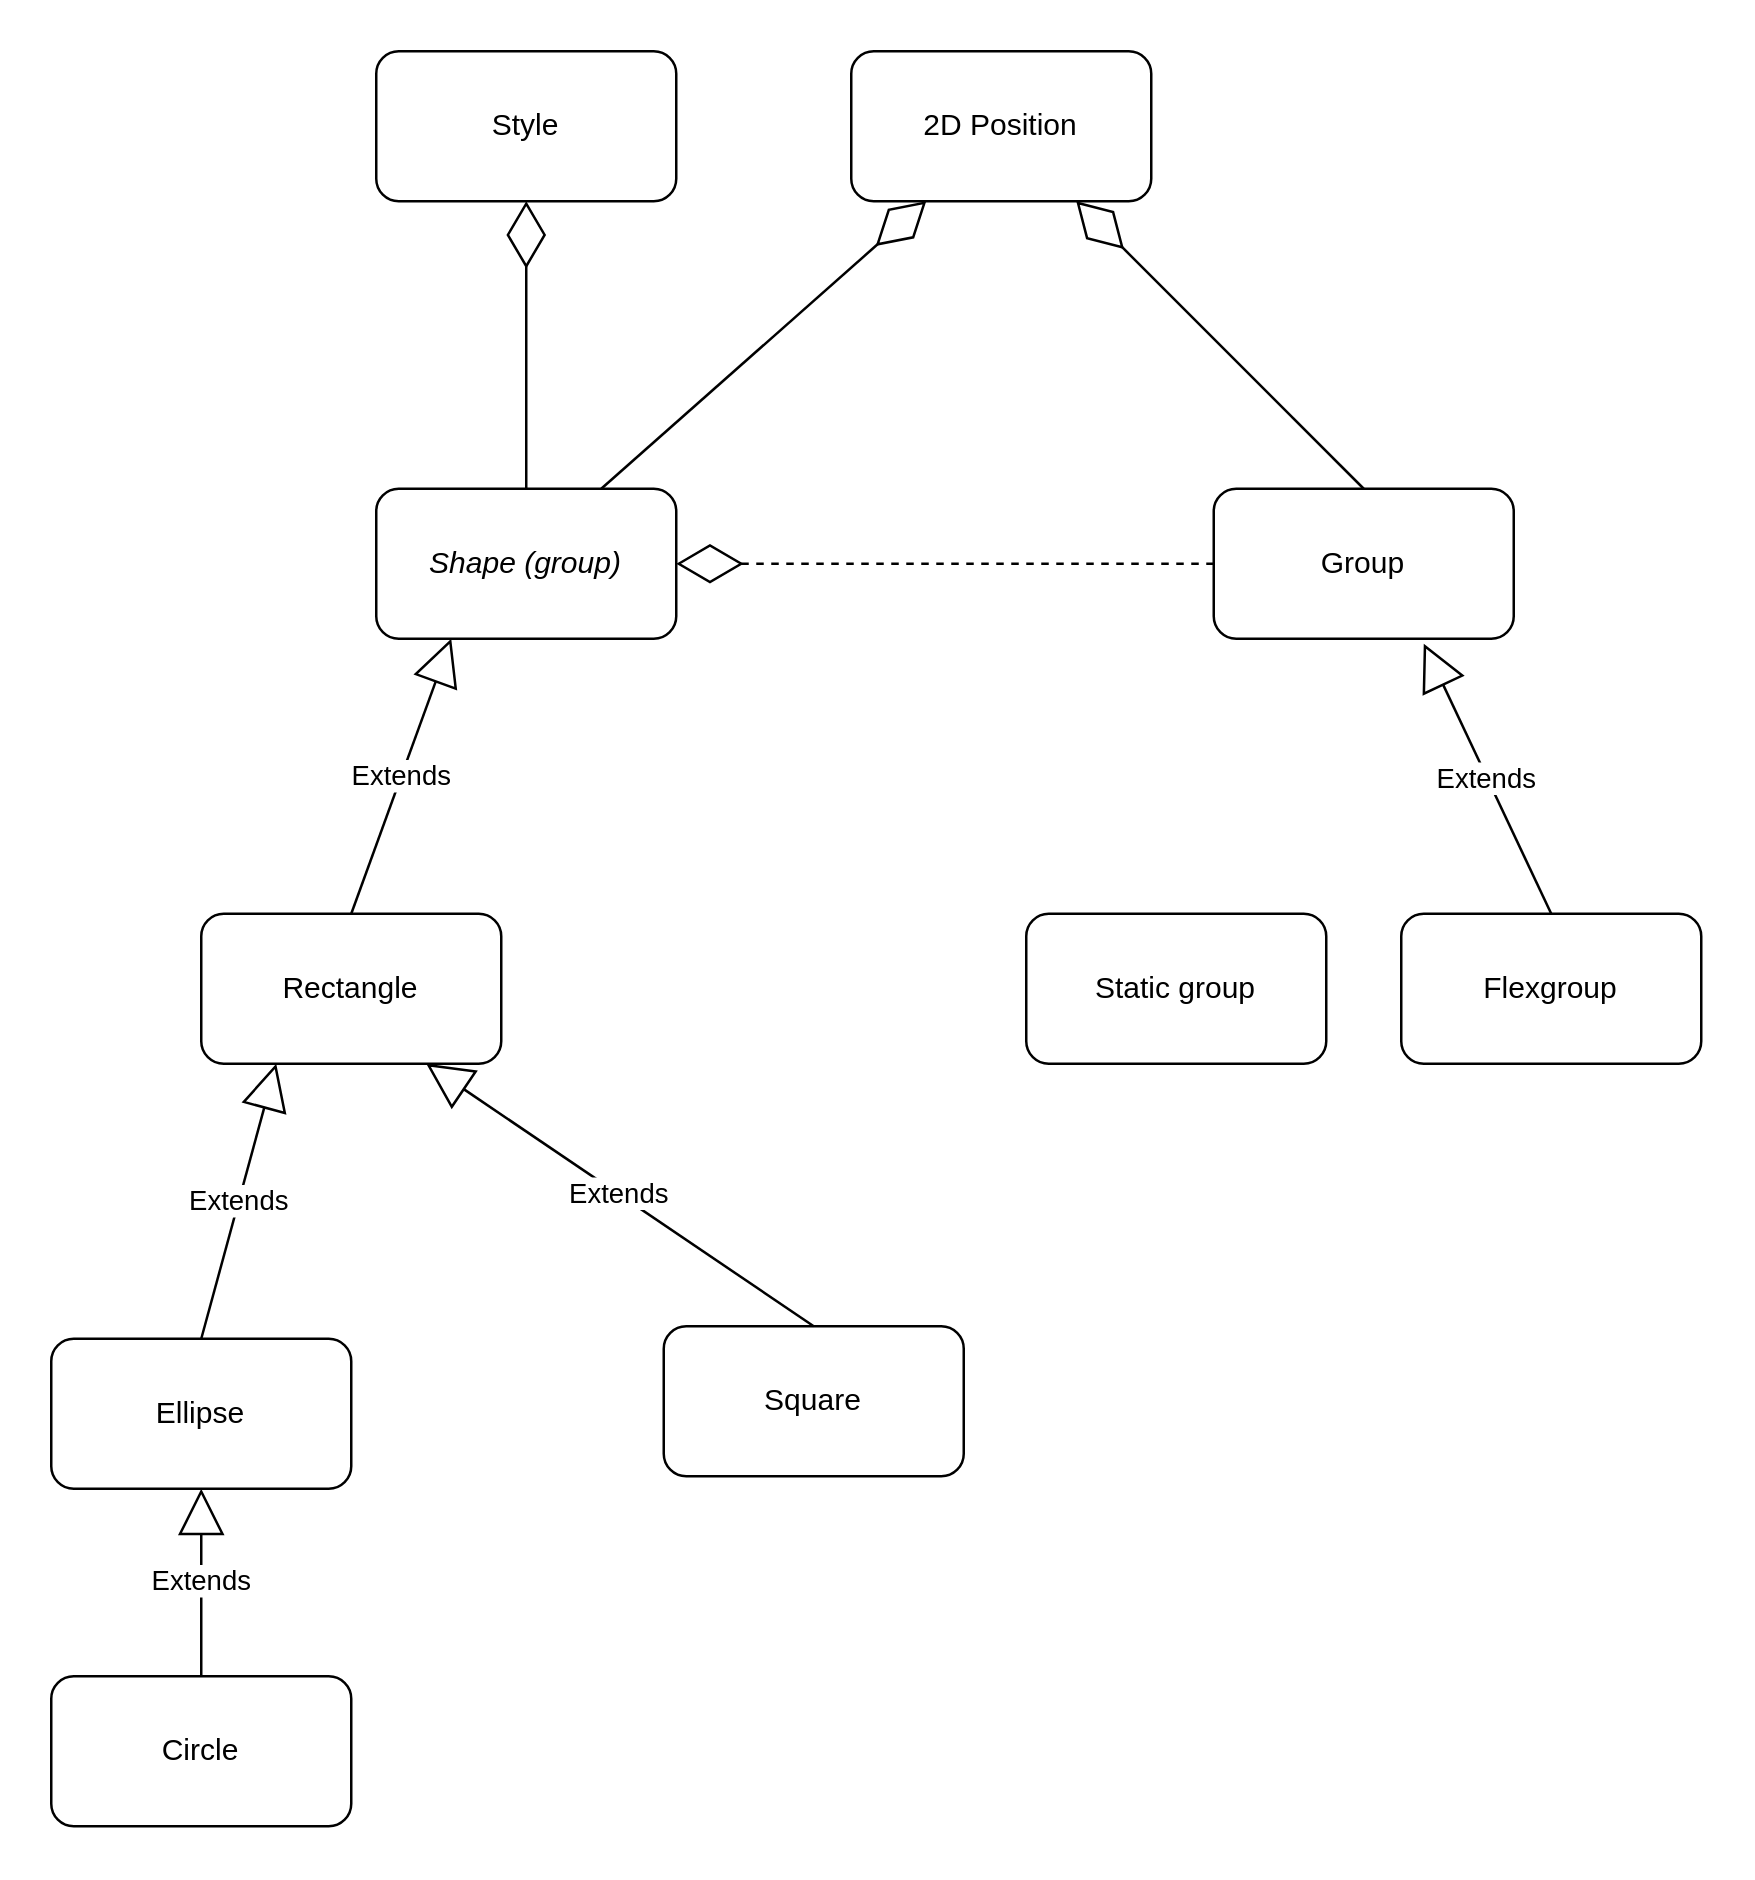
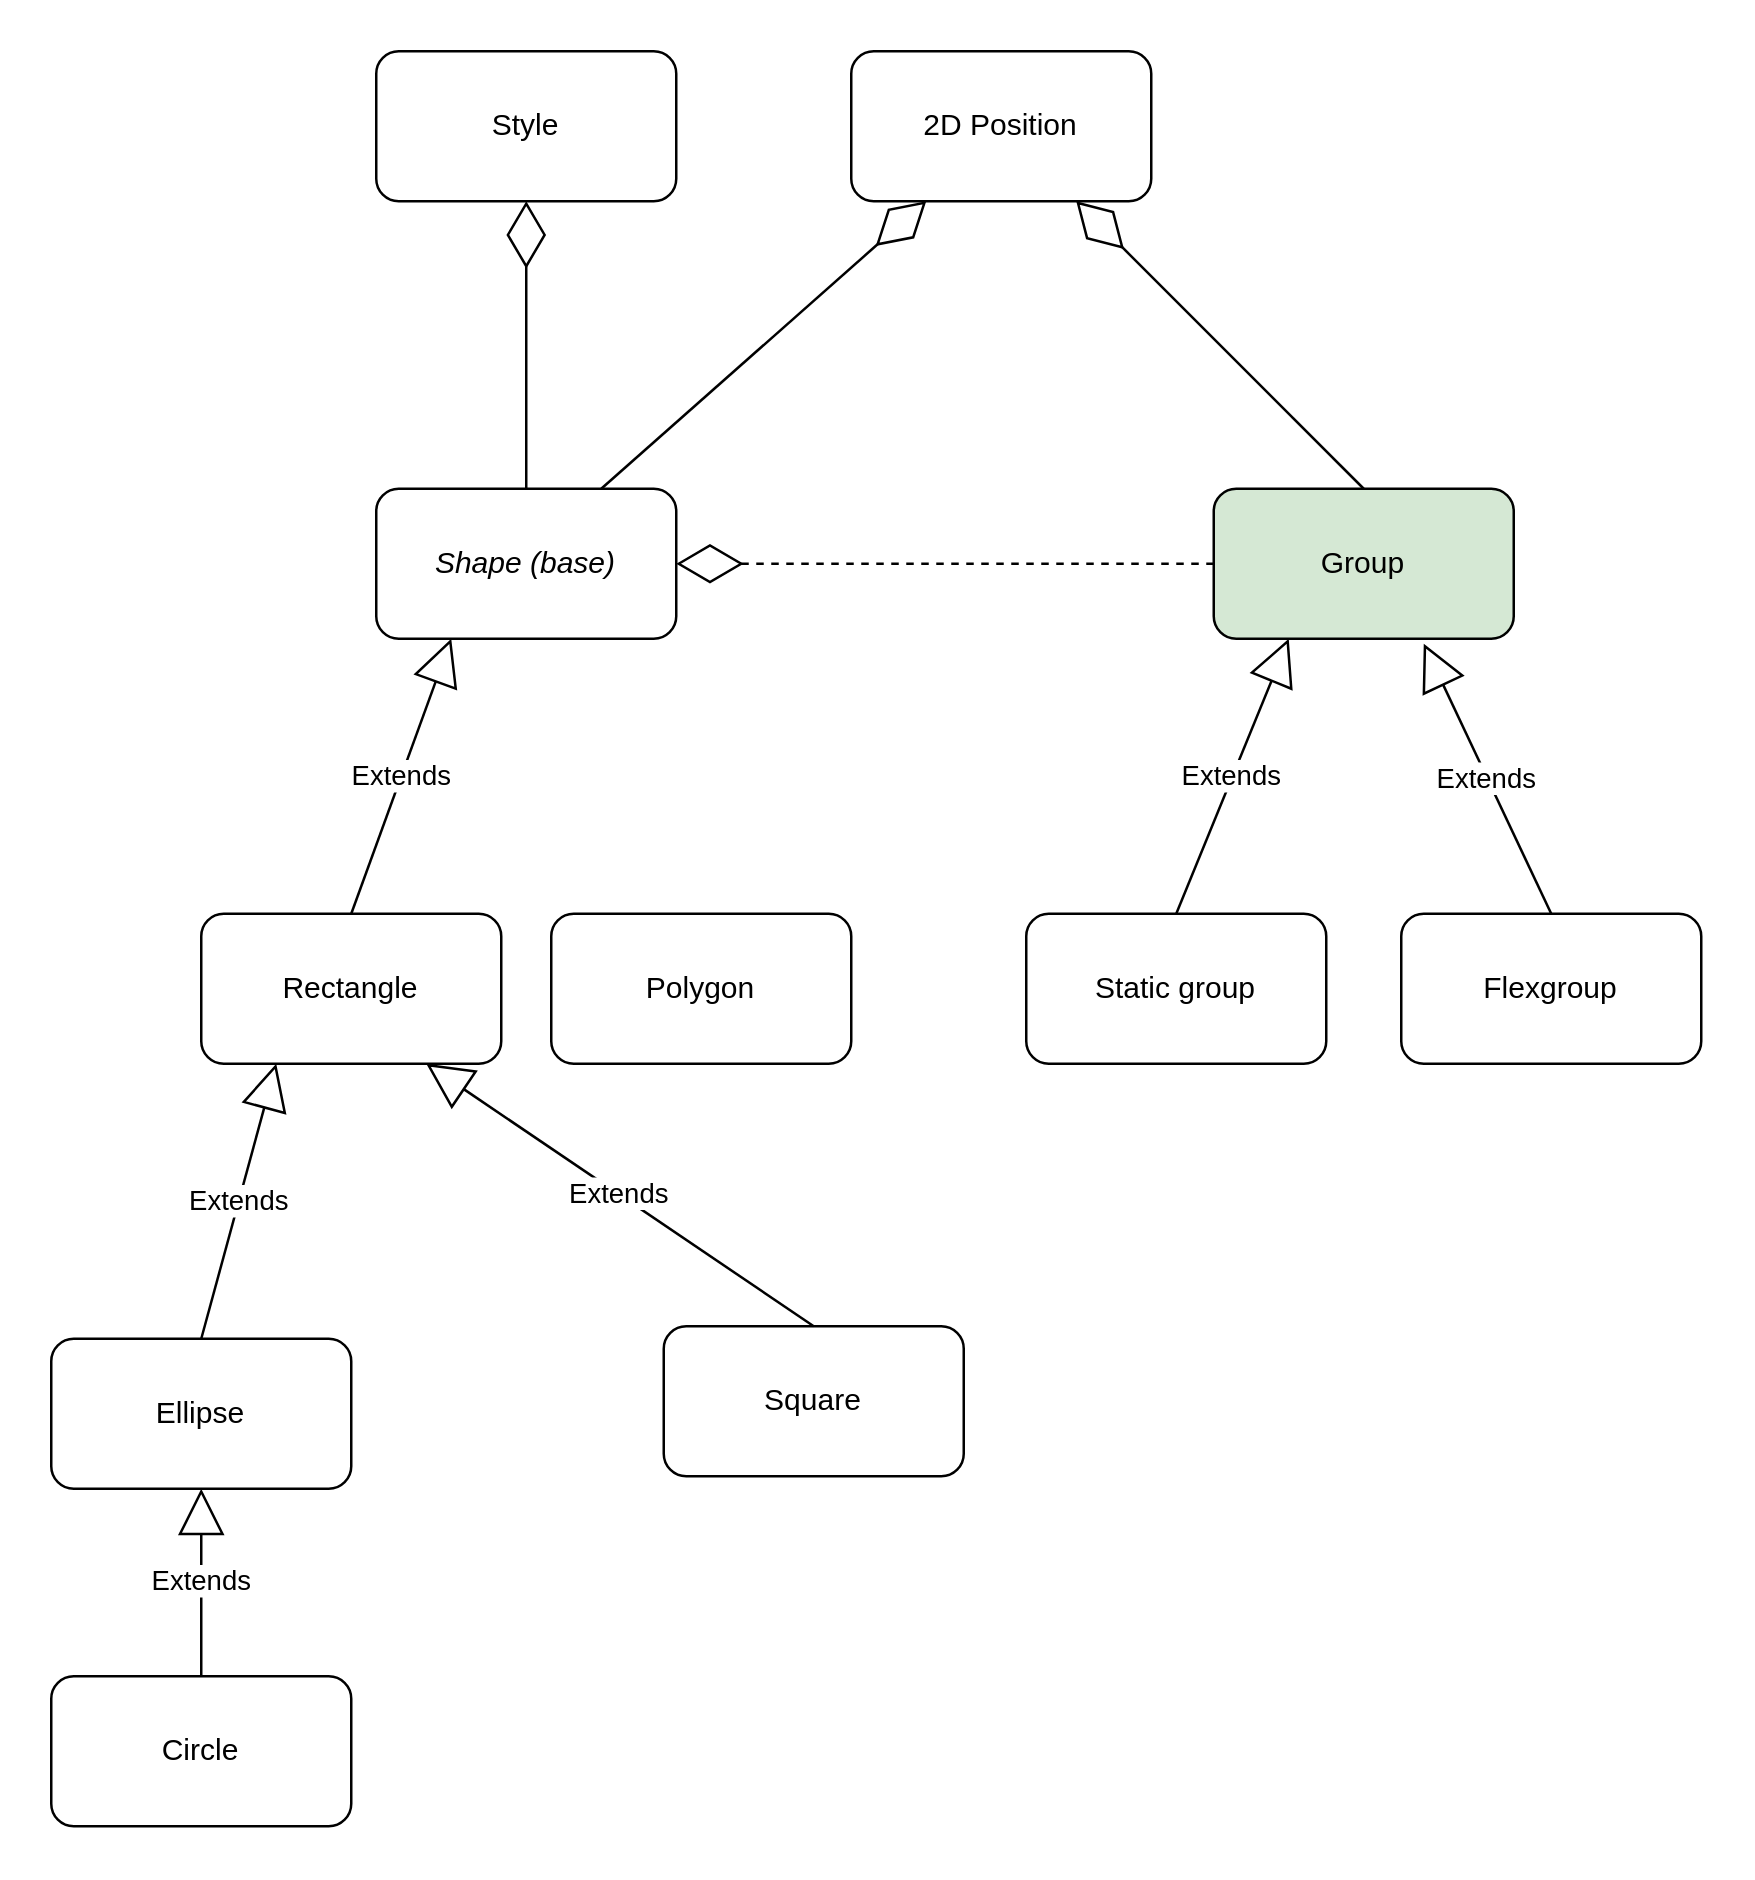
(526, 564) -> (526, 564)
(1364, 564) -> (1364, 564)
none -> (1224, 797)
none -> (701, 989)
